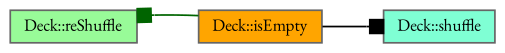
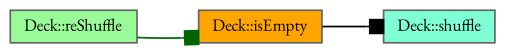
(177, 15) -> (159, 38)
